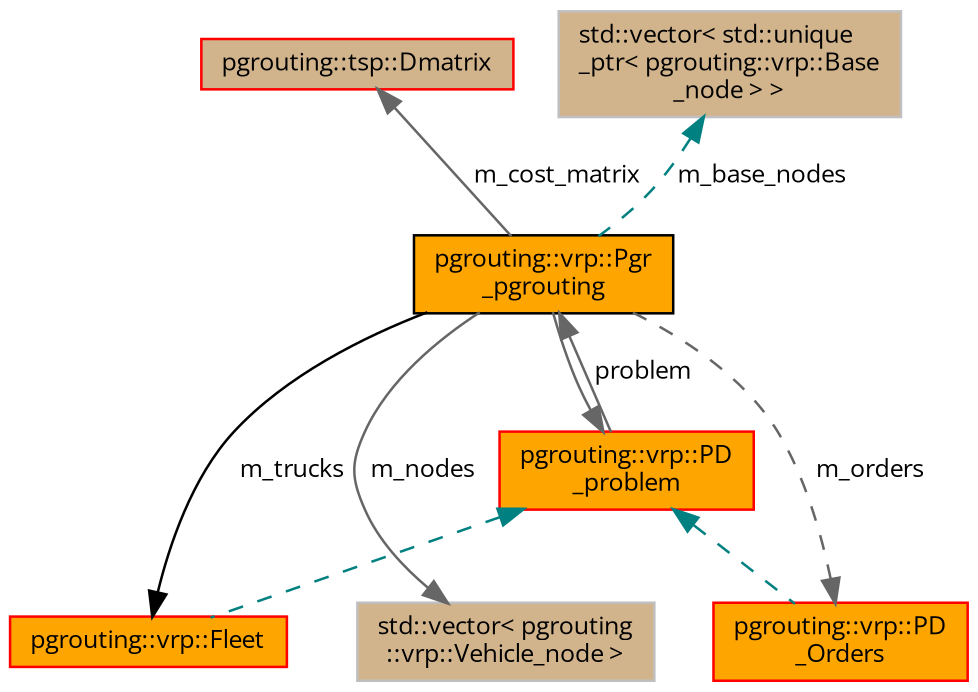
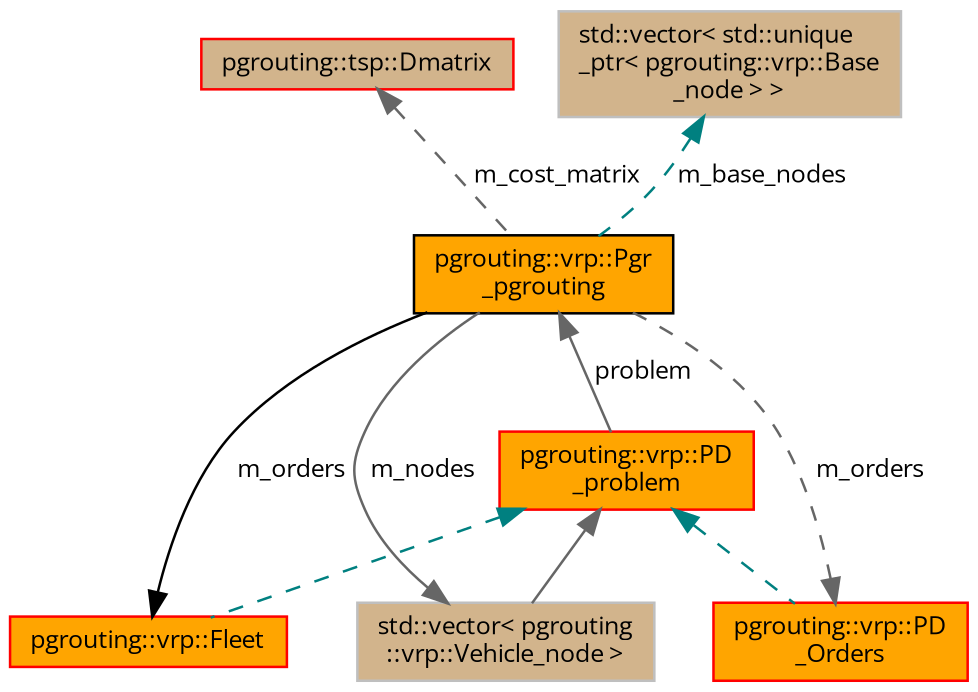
(453, 172) -> (453, 172)
(569, 362) -> (559, 567)
(289, 471) -> (289, 471)
